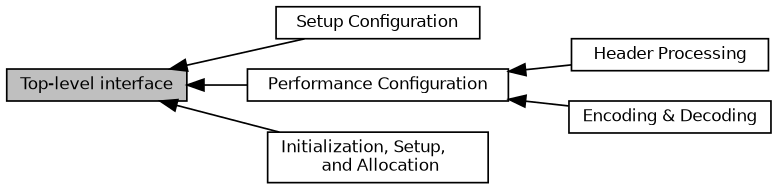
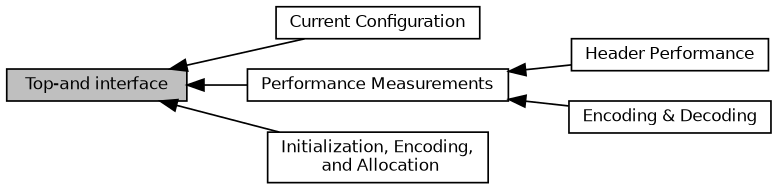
(378, 23) -> (378, 23)
(670, 55) -> (670, 55)
(97, 85) -> (97, 85)
(378, 85) -> (378, 85)
(378, 157) -> (378, 157)
